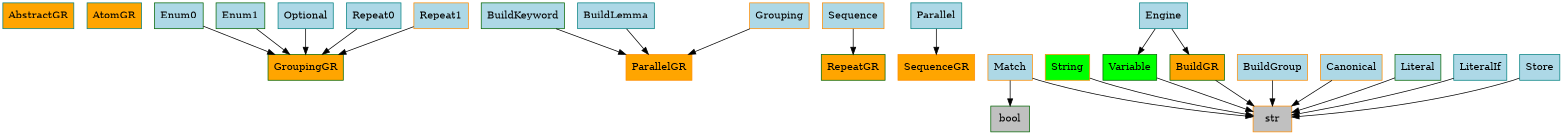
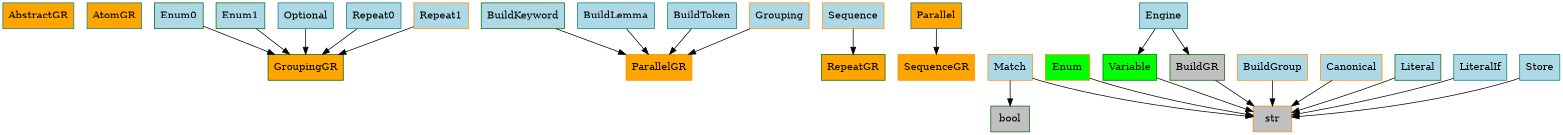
none -> (702, 16)
(936, 16) -> (936, 16)
(1067, 67) -> (1067, 67)
(1197, 67) -> (1197, 67)
